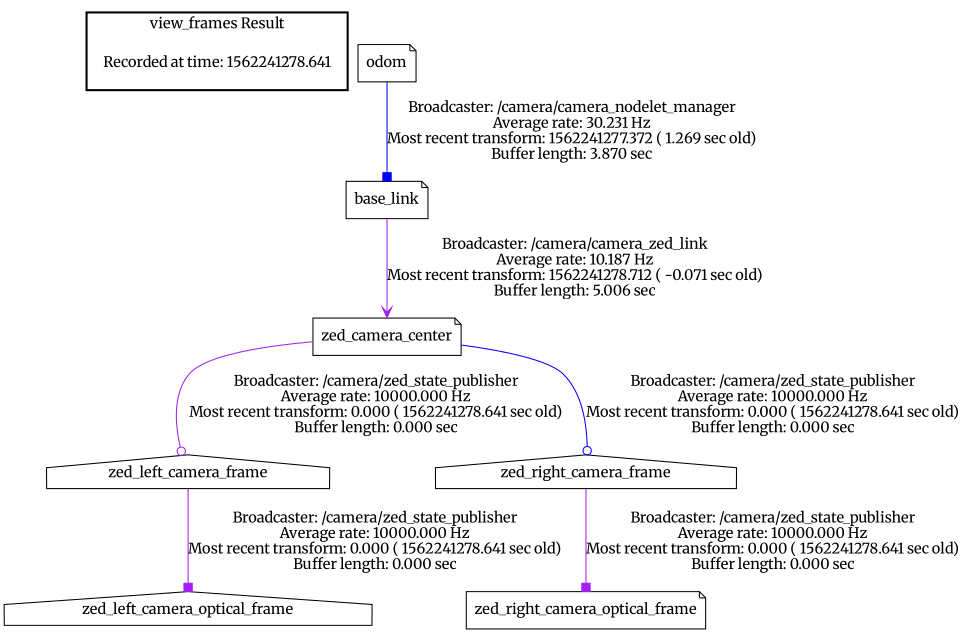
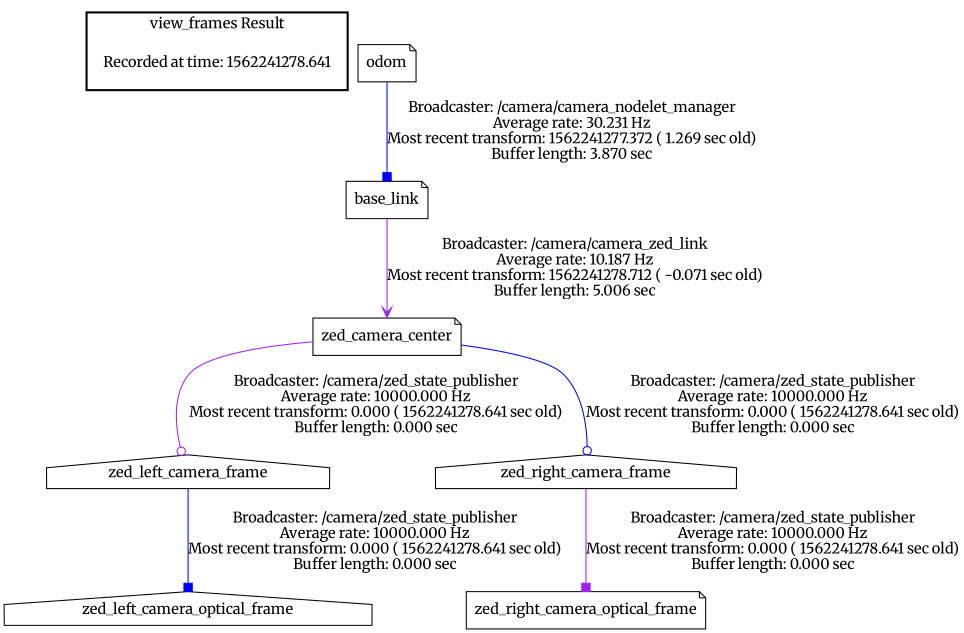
(188, 535) -> (188, 535)
